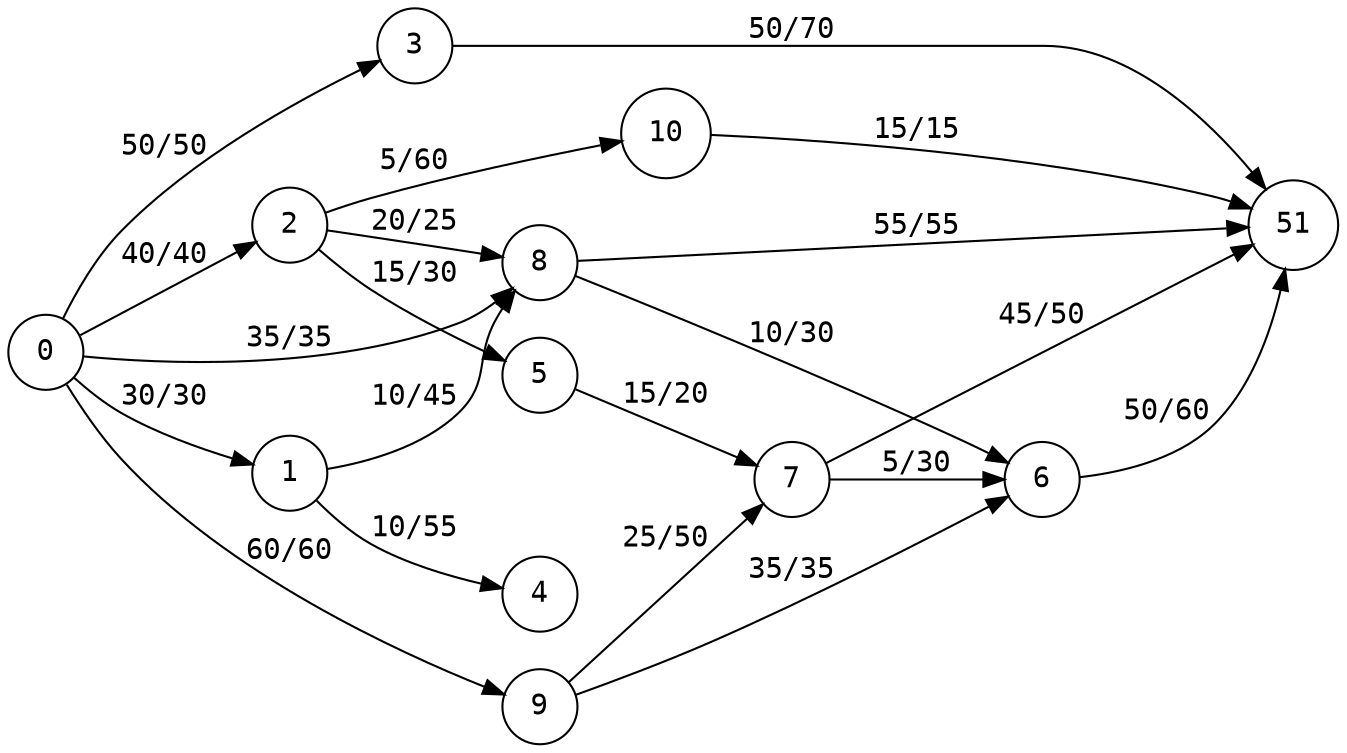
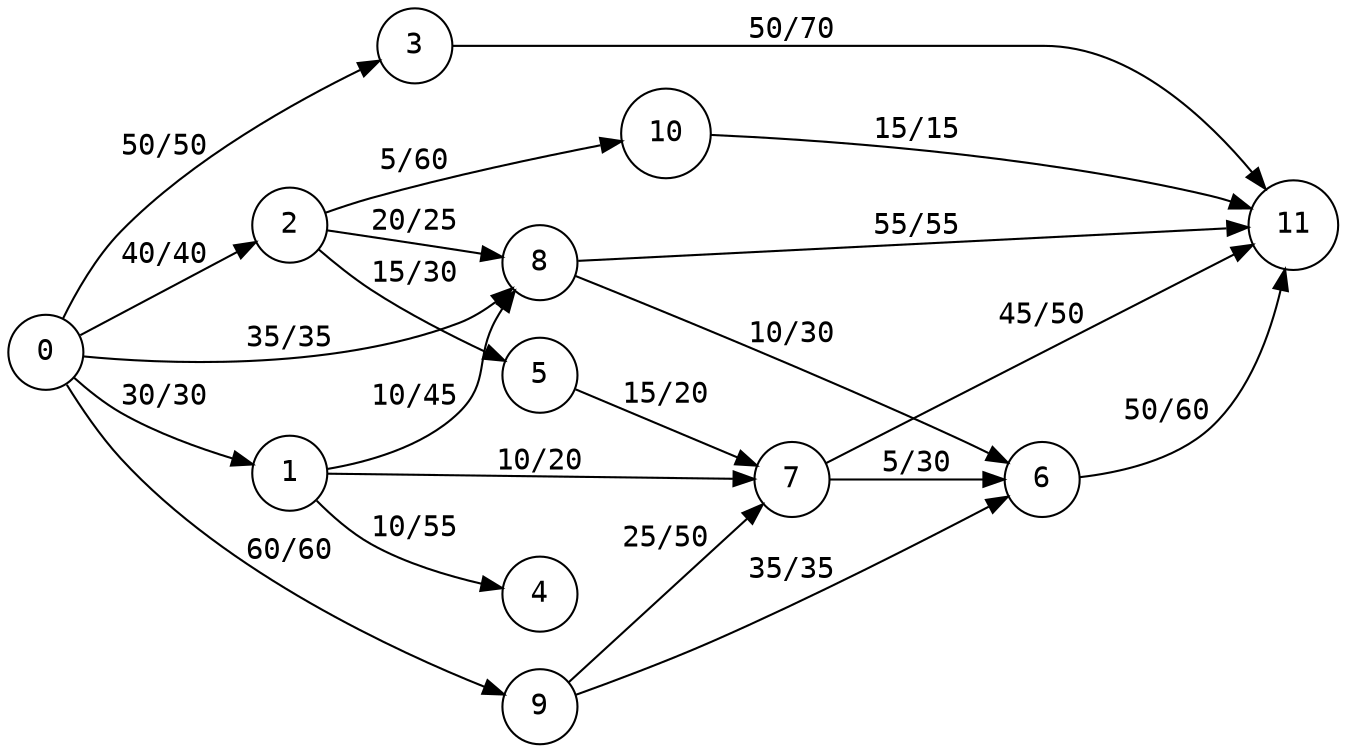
(1293, 225) -> (1293, 225)
none -> (530, 476)
